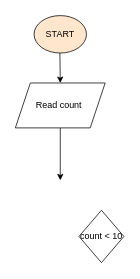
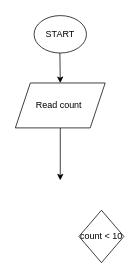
(60, 34) -> (60, 34)
